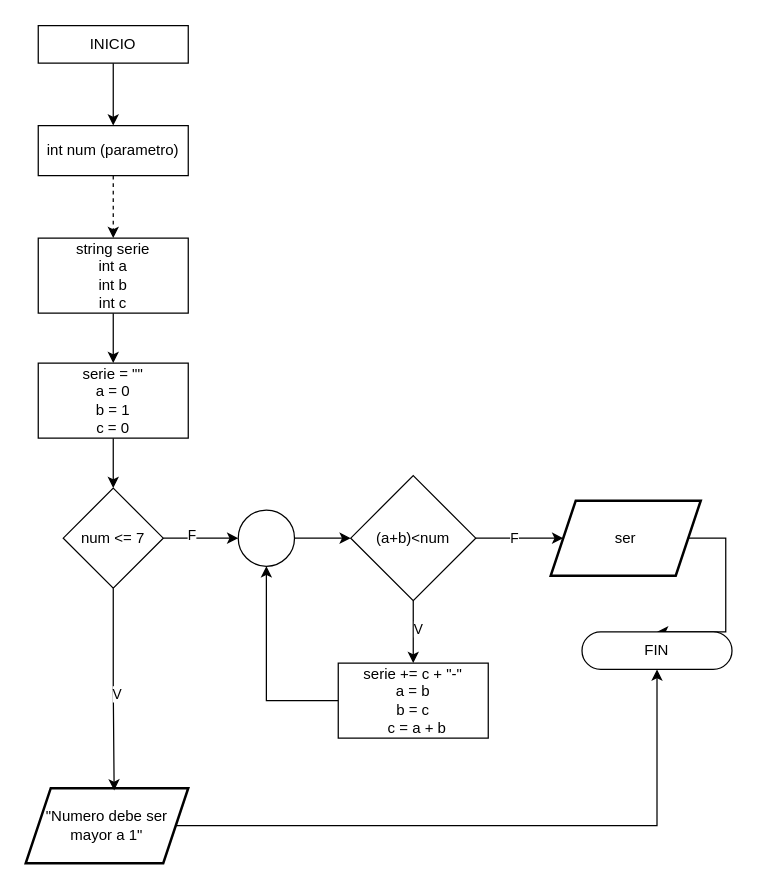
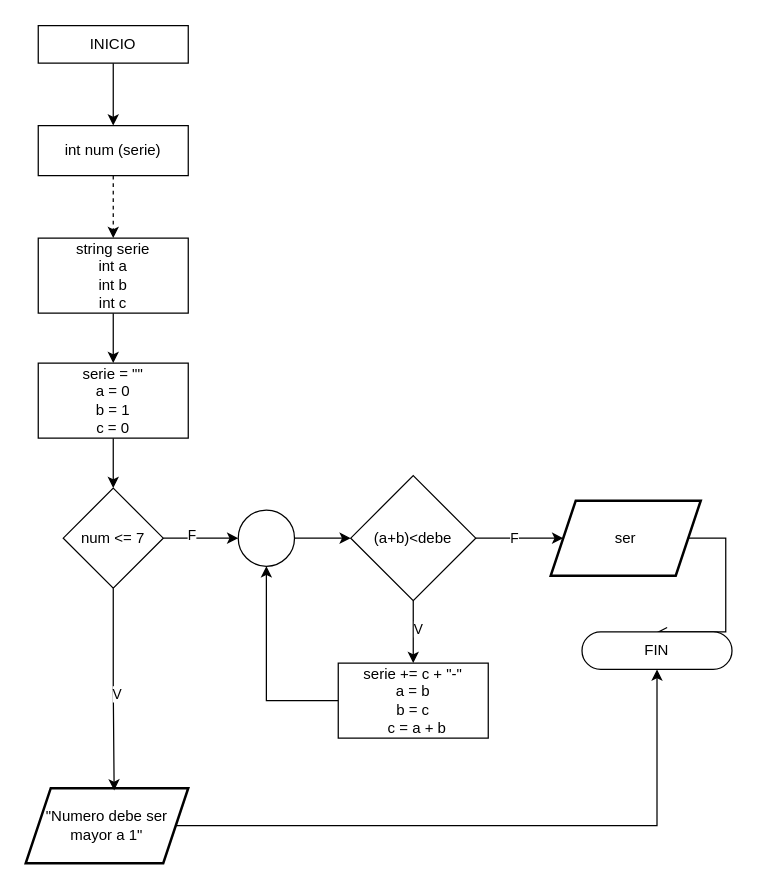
(113, 151) -> (113, 151)
(413, 538) -> (413, 538)
(666, 632) -> (664, 632)
